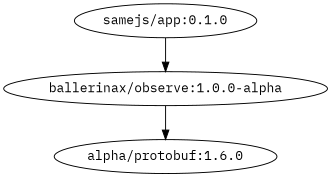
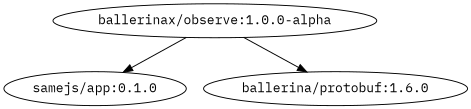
(166, 50) -> (159, 53)
(166, 157) -> (336, 89)
